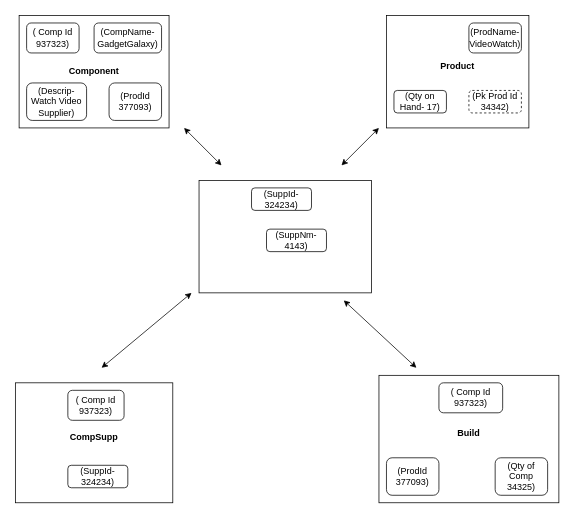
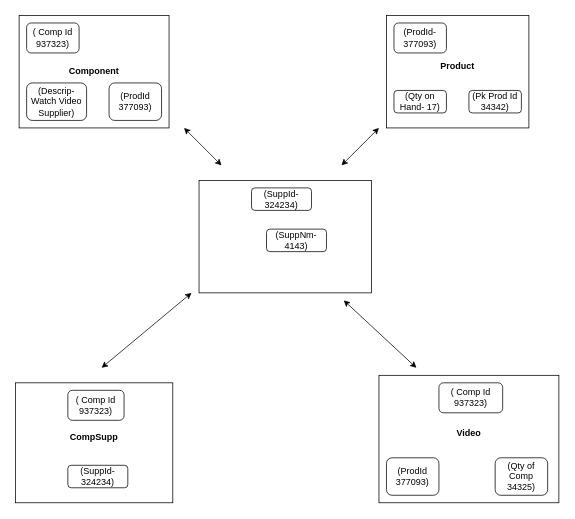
(128, 38) -> none
none -> (420, 38)
(495, 38) -> none
(495, 102) -> (495, 102)
(469, 439) -> (469, 439)
